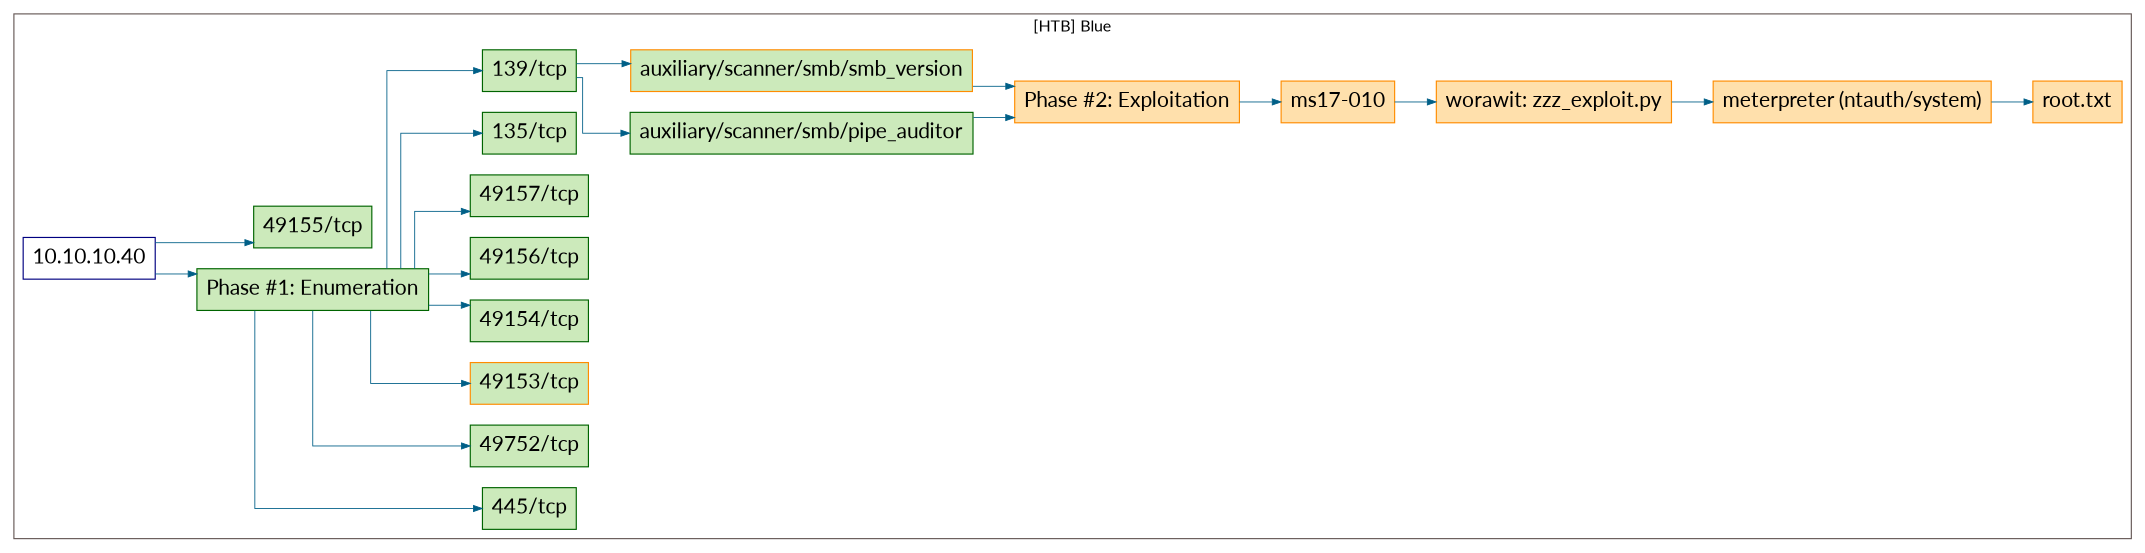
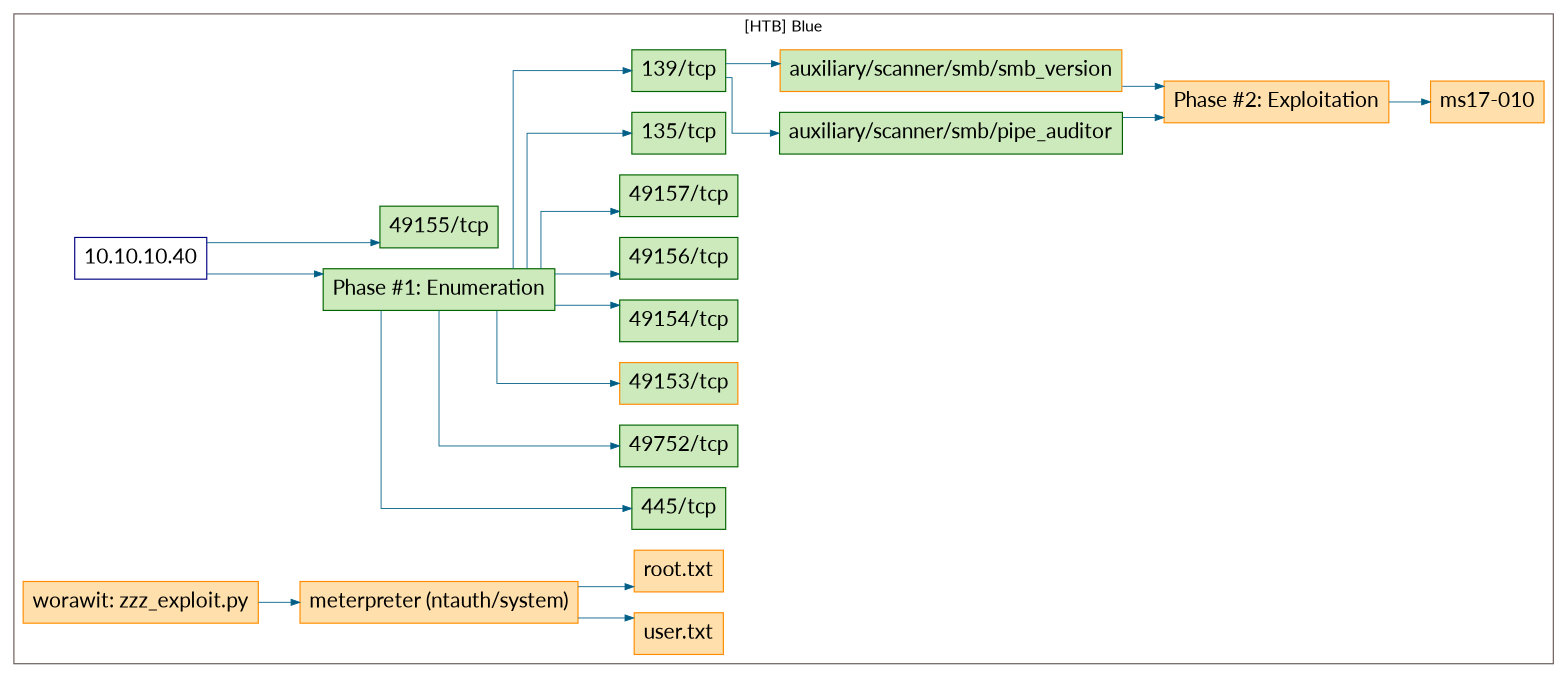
(1411, 102) -> none
none -> (679, 634)
